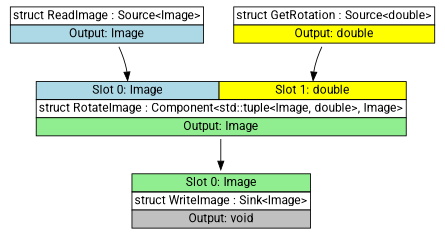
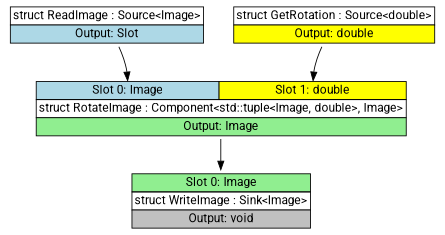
(107, 34) -> (107, 34)
